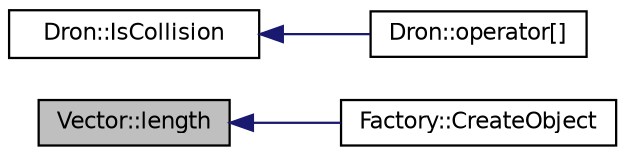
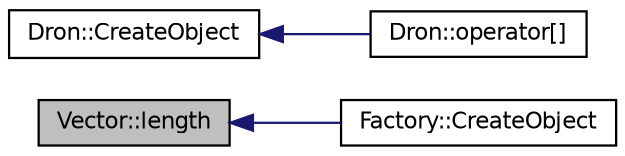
(134, 34) -> (134, 34)
